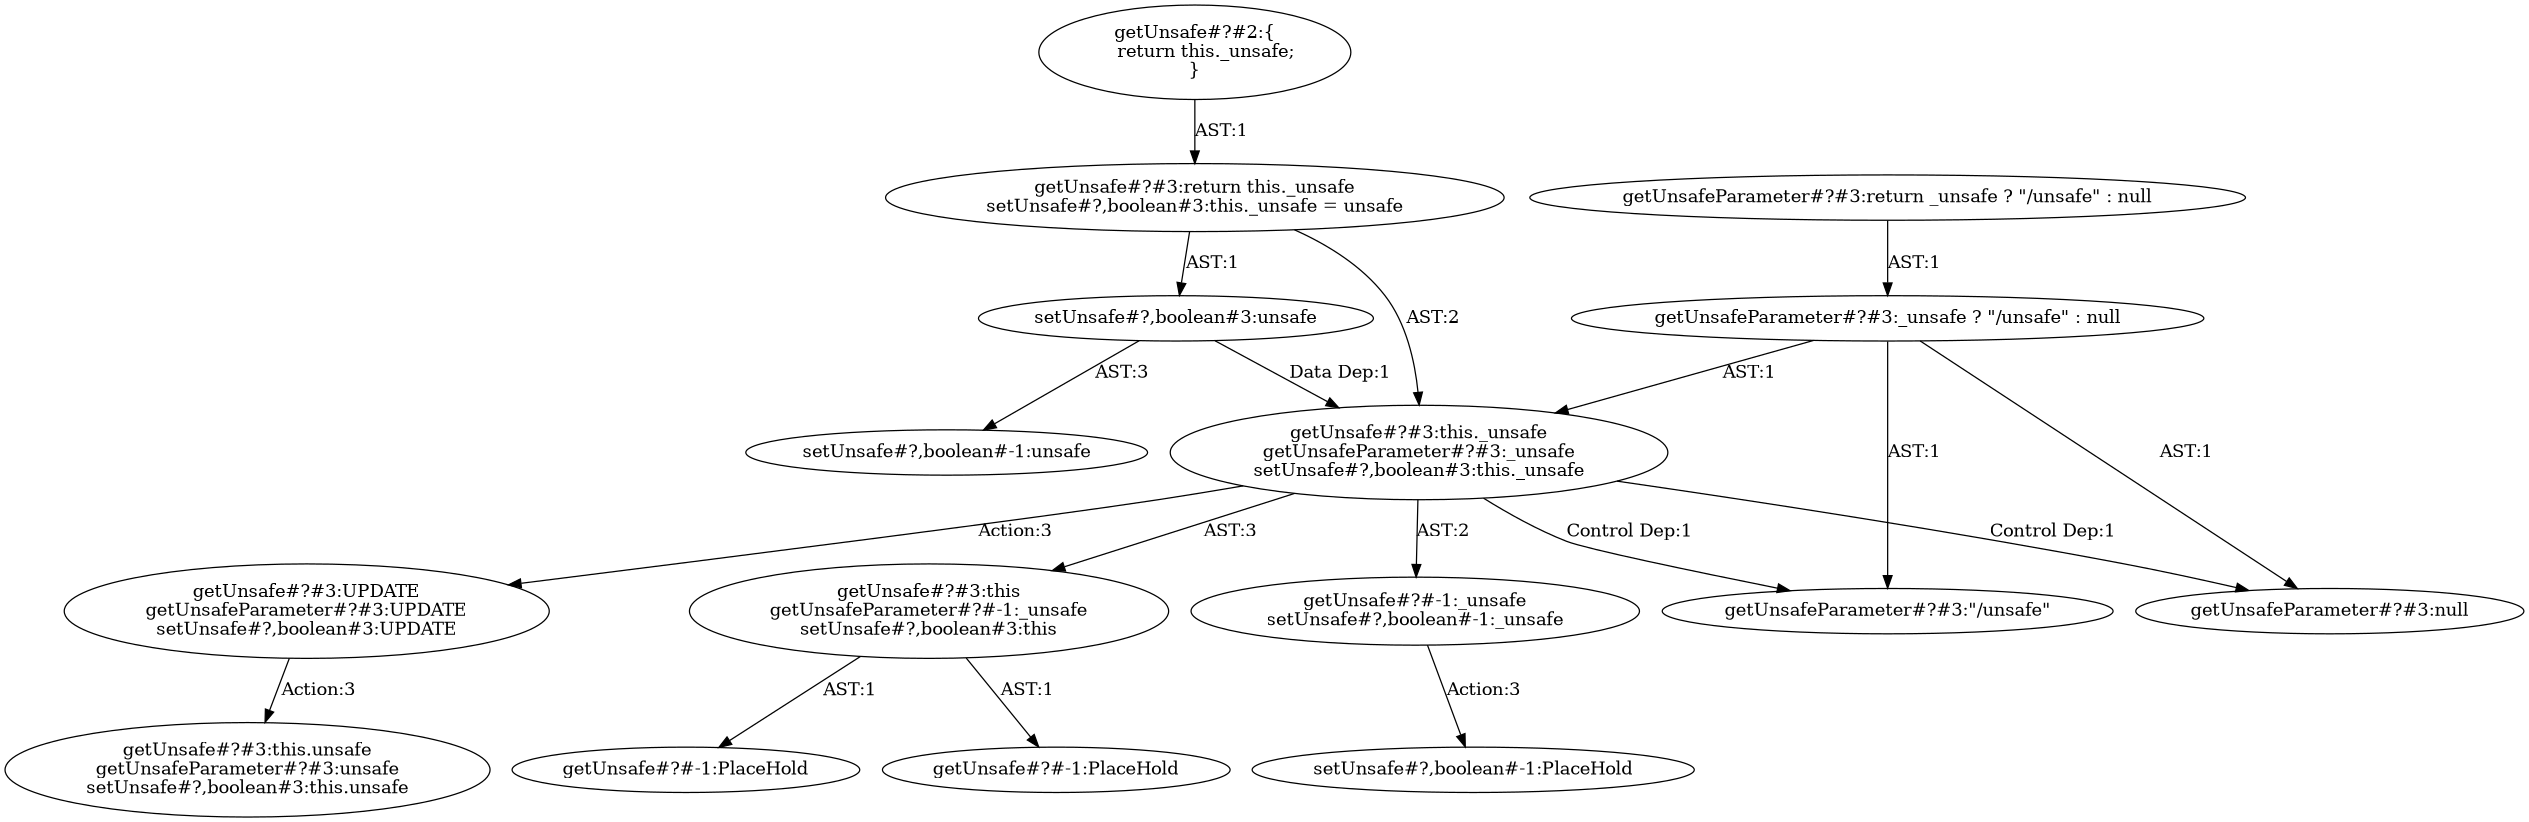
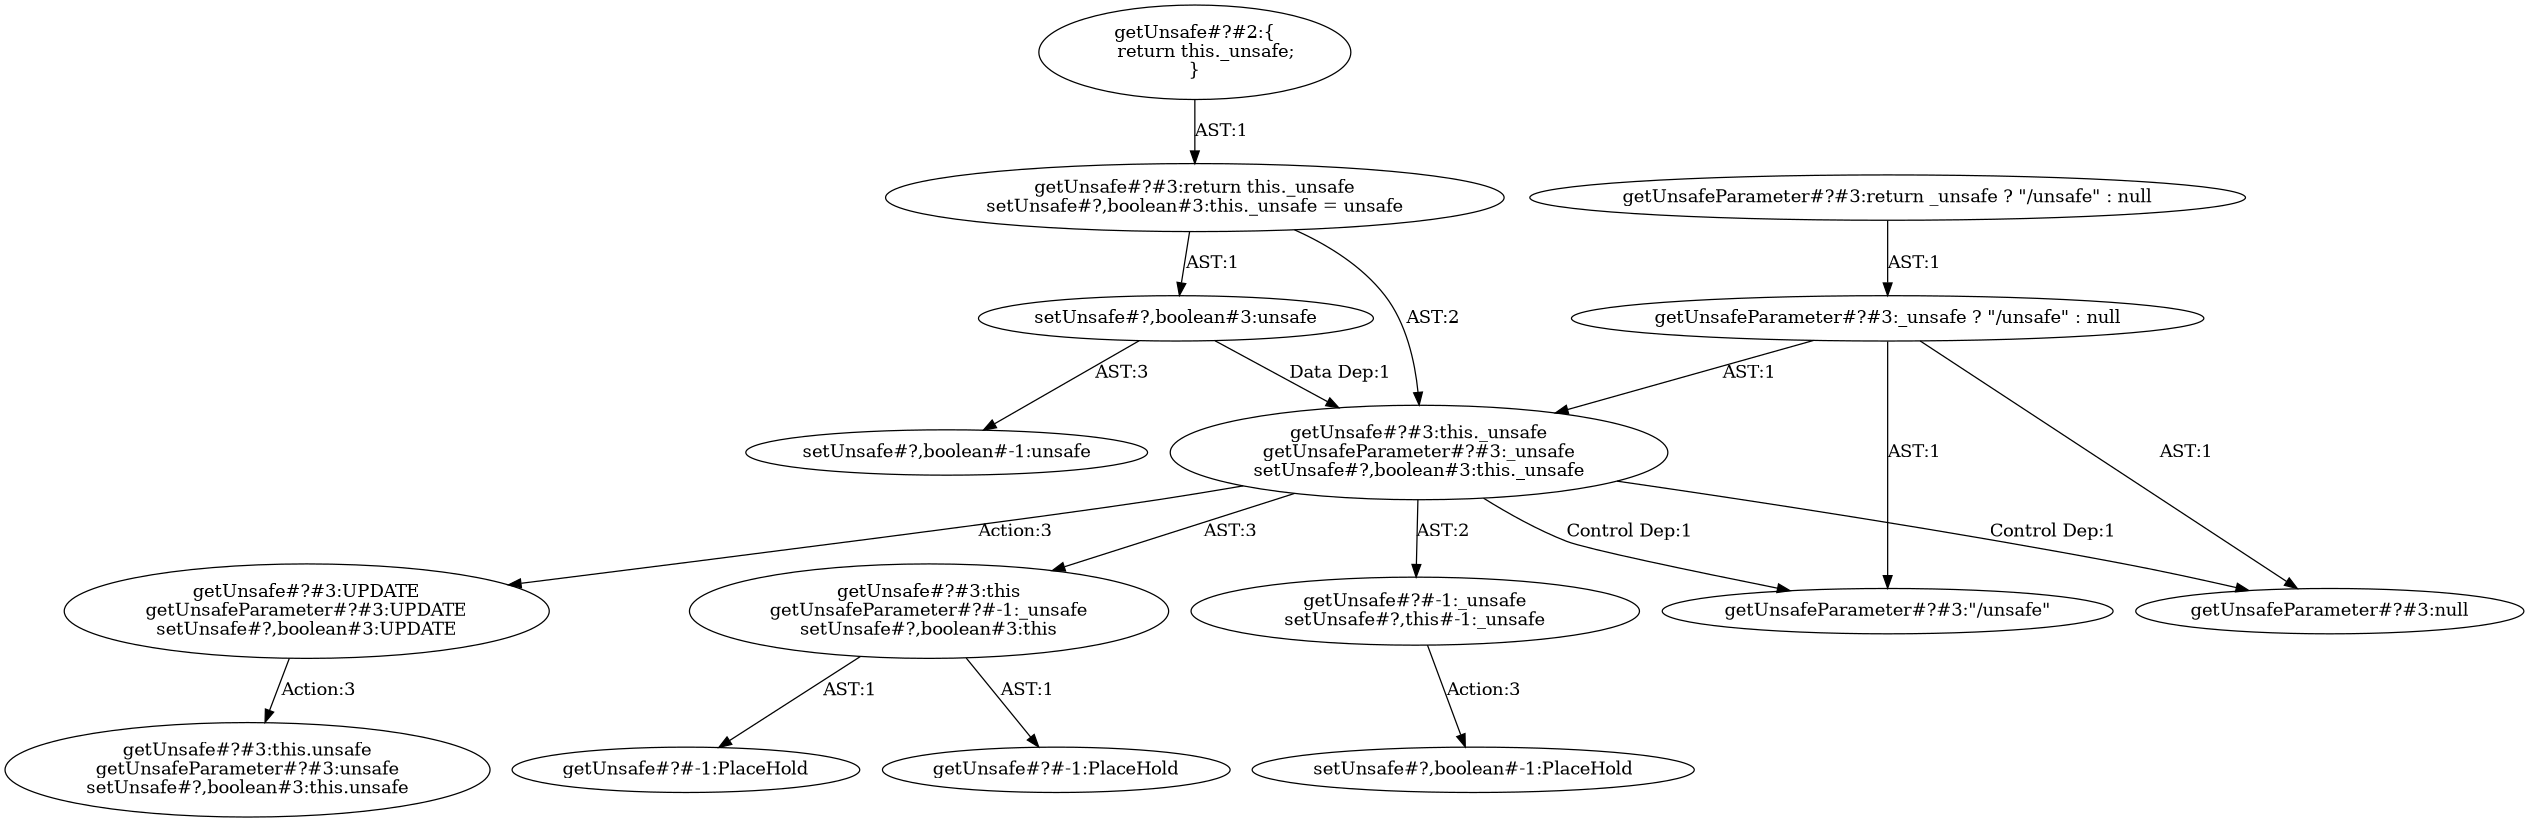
(1415, 611) -> (1415, 611)
